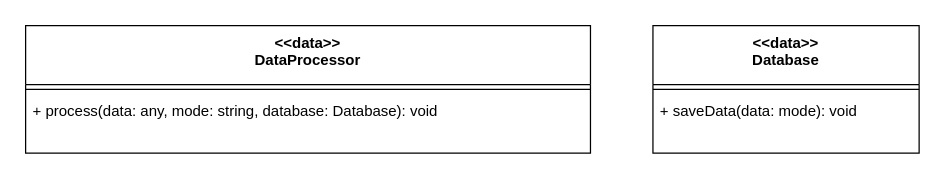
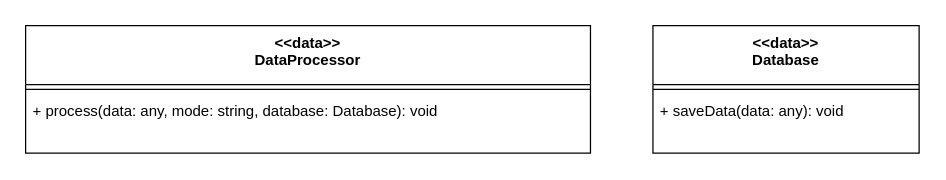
(766, 111) -> (762, 111)
